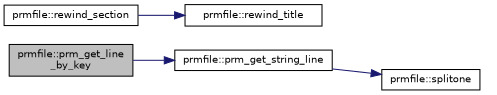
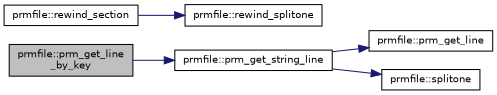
(254, 15) -> (254, 15)
none -> (431, 41)
